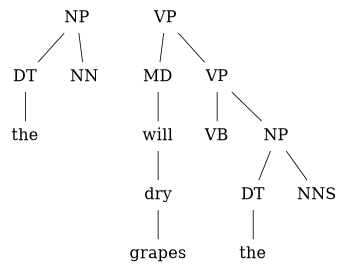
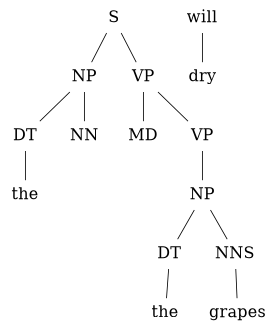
none -> (114, 18)
(158, 107) -> none
(217, 136) -> none
(158, 225) -> (236, 284)
